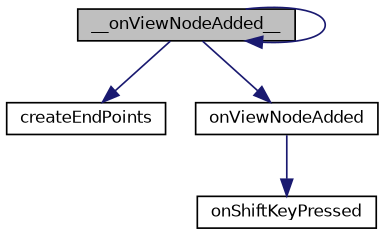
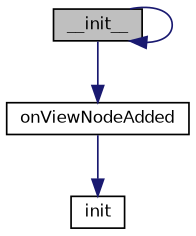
(186, 25) -> (98, 25)
(86, 119) -> none
(287, 212) -> (98, 212)
